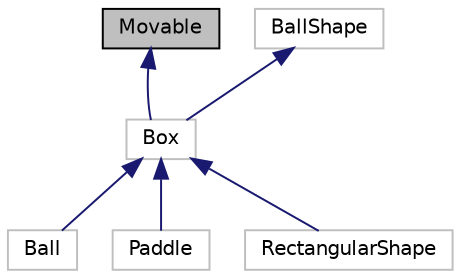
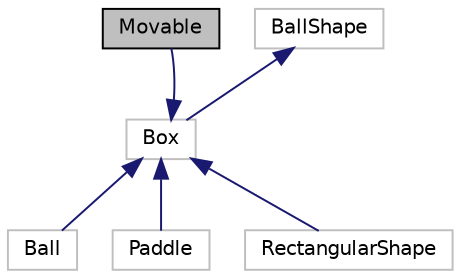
(148, 94) -> (174, 74)
